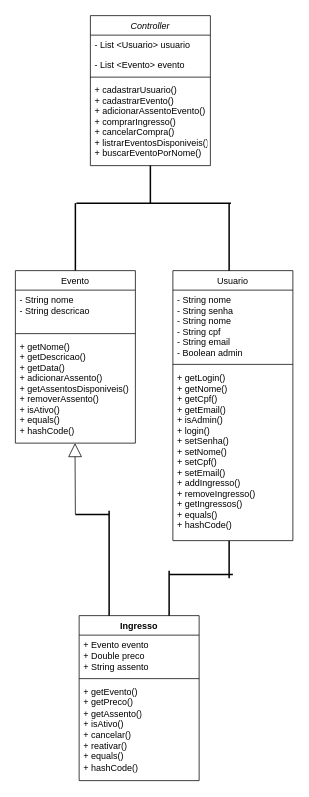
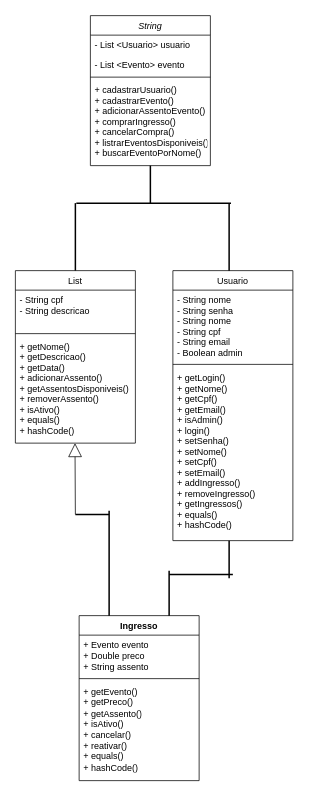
(150, 26) -> (150, 26)
(75, 281) -> (75, 281)
(49, 300) -> (46, 300)
